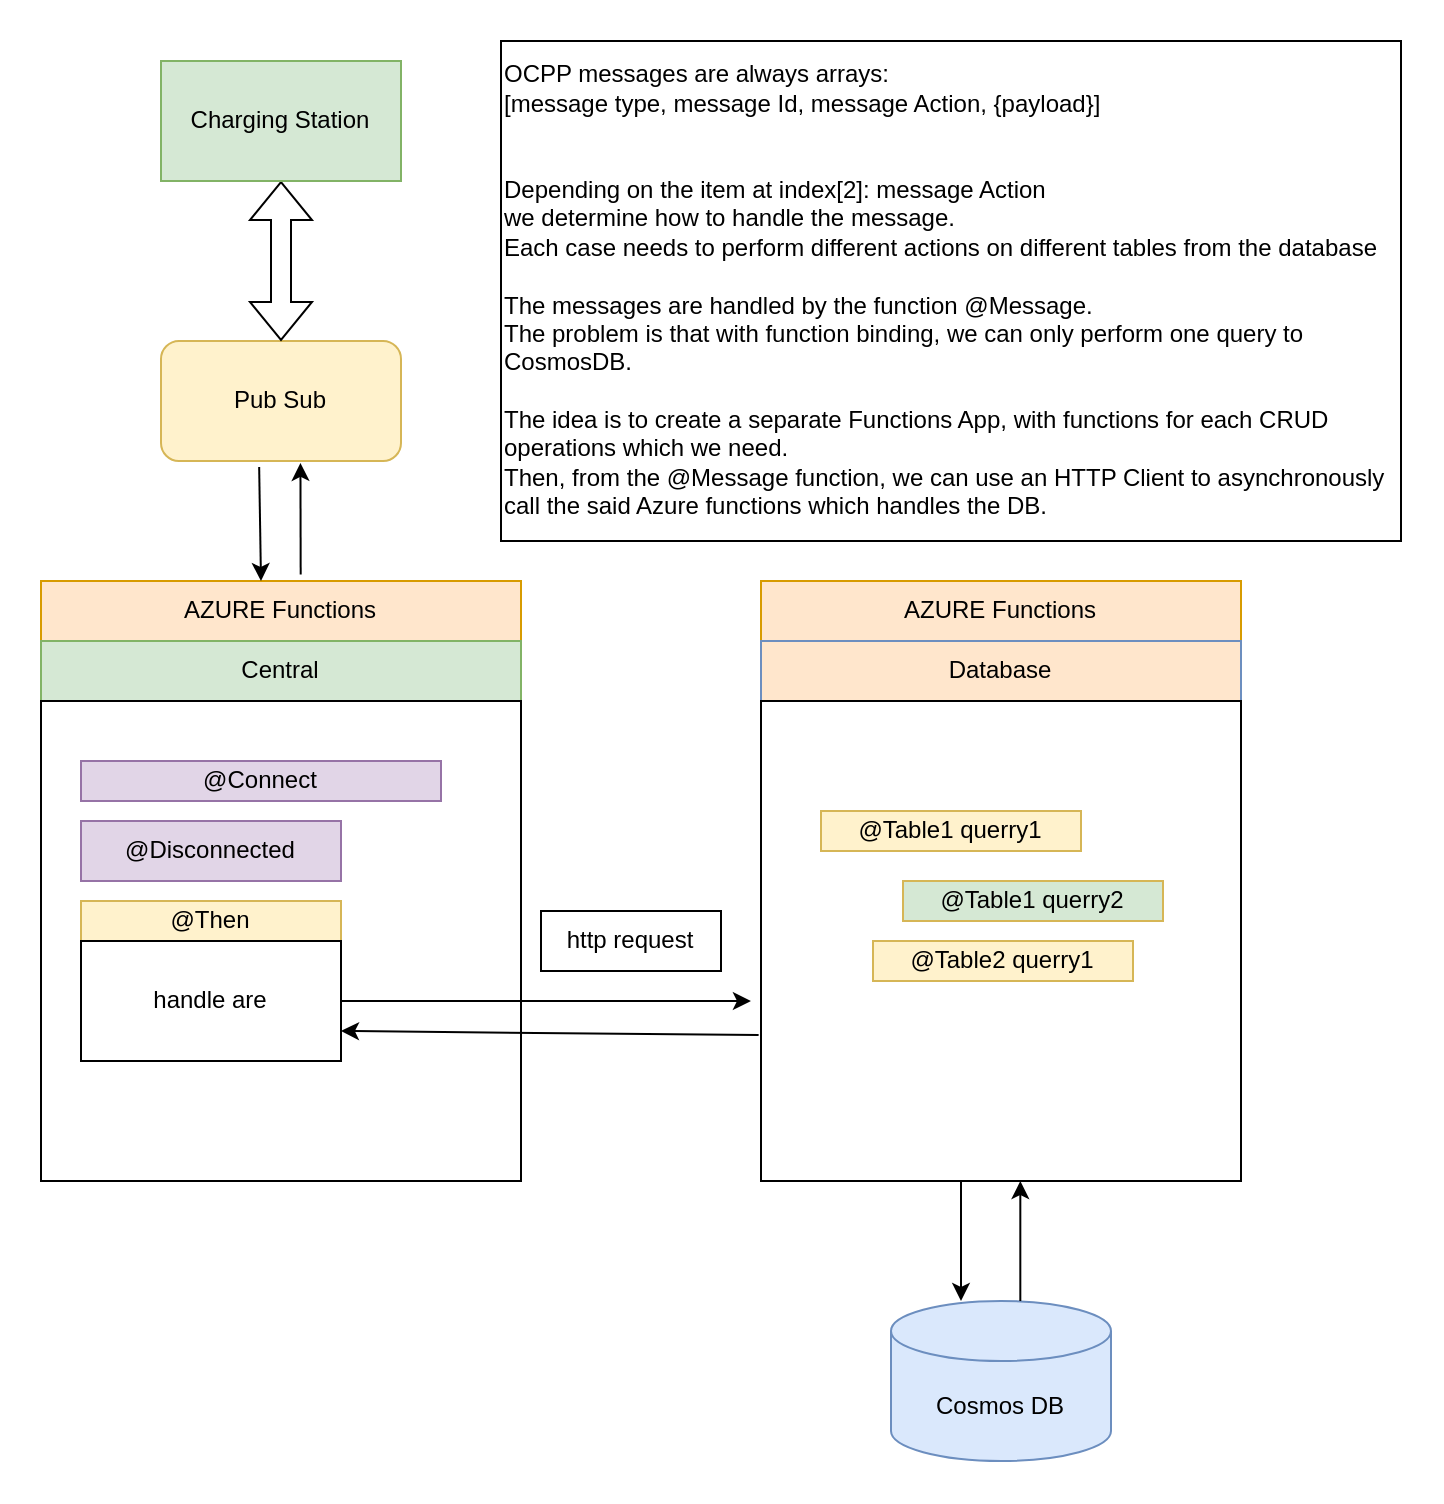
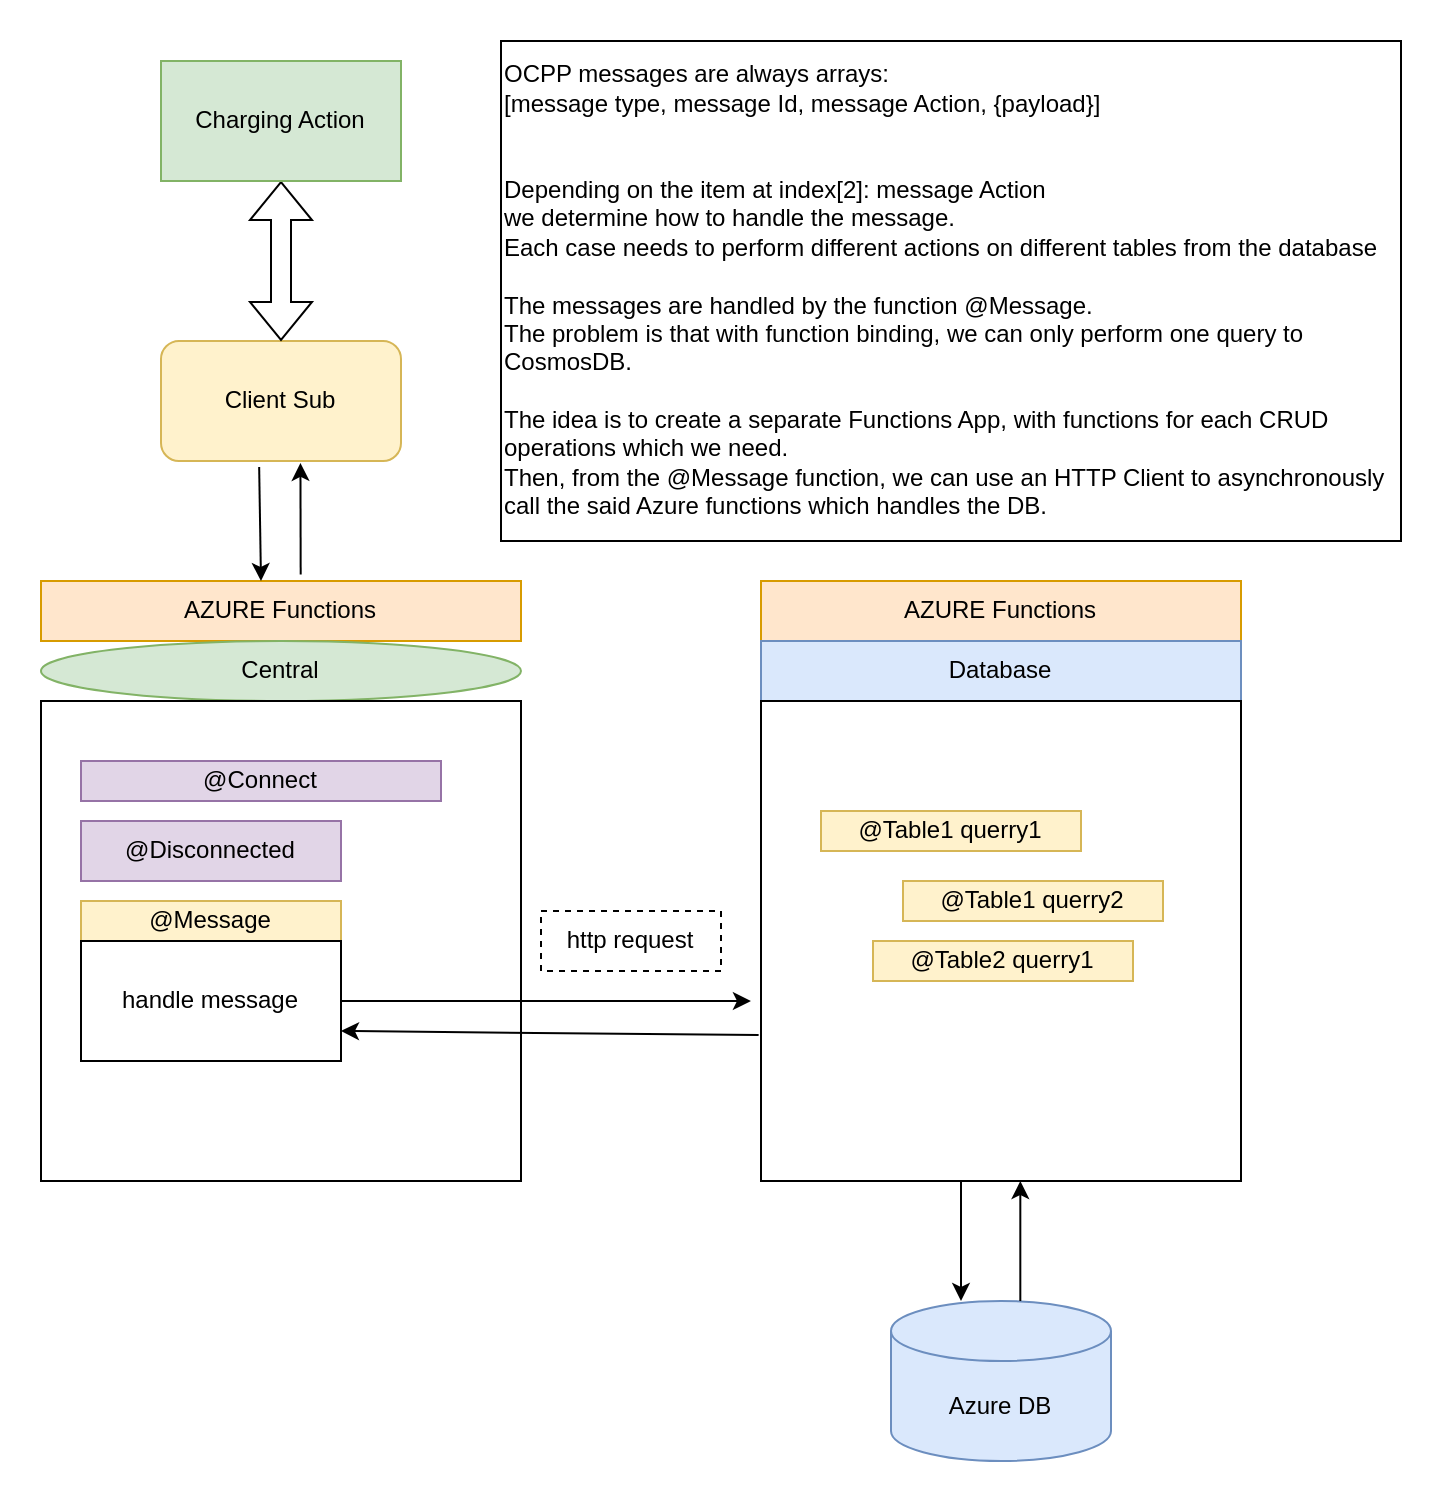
(281, 121) -> (281, 121)
(281, 401) -> (281, 401)
(281, 671) -> (281, 671)
(1001, 671) -> (1001, 671)
(1033, 901) -> (1033, 901)
(211, 921) -> (211, 921)
(631, 941) -> (631, 941)
(211, 1001) -> (211, 1001)
(1001, 1407) -> (1001, 1407)
